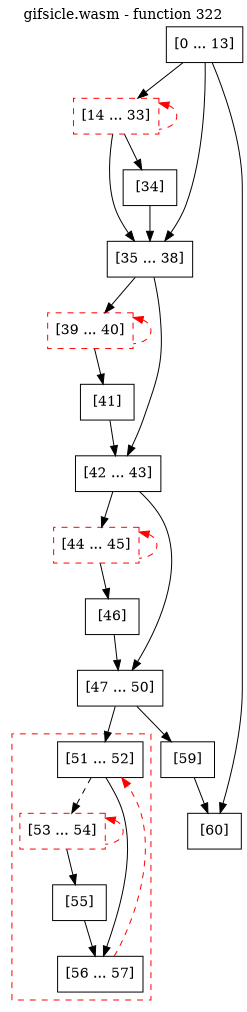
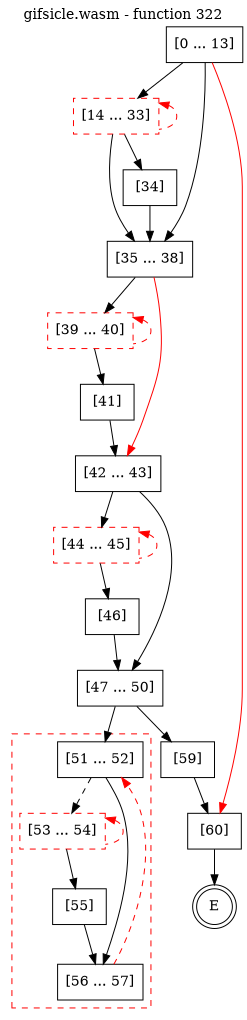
(160, 364) -> (160, 364)
(242, 432) -> (242, 432)
none -> (214, 907)
